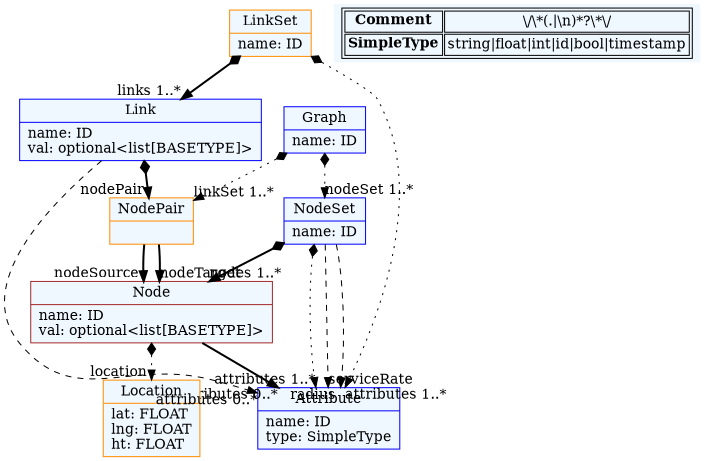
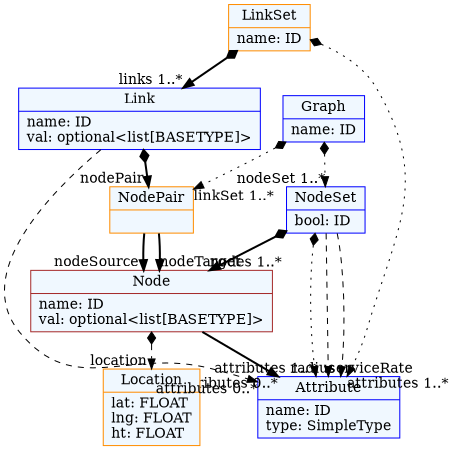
(517, 33) -> none
(325, 232) -> (323, 221)
(152, 362) -> (152, 351)
